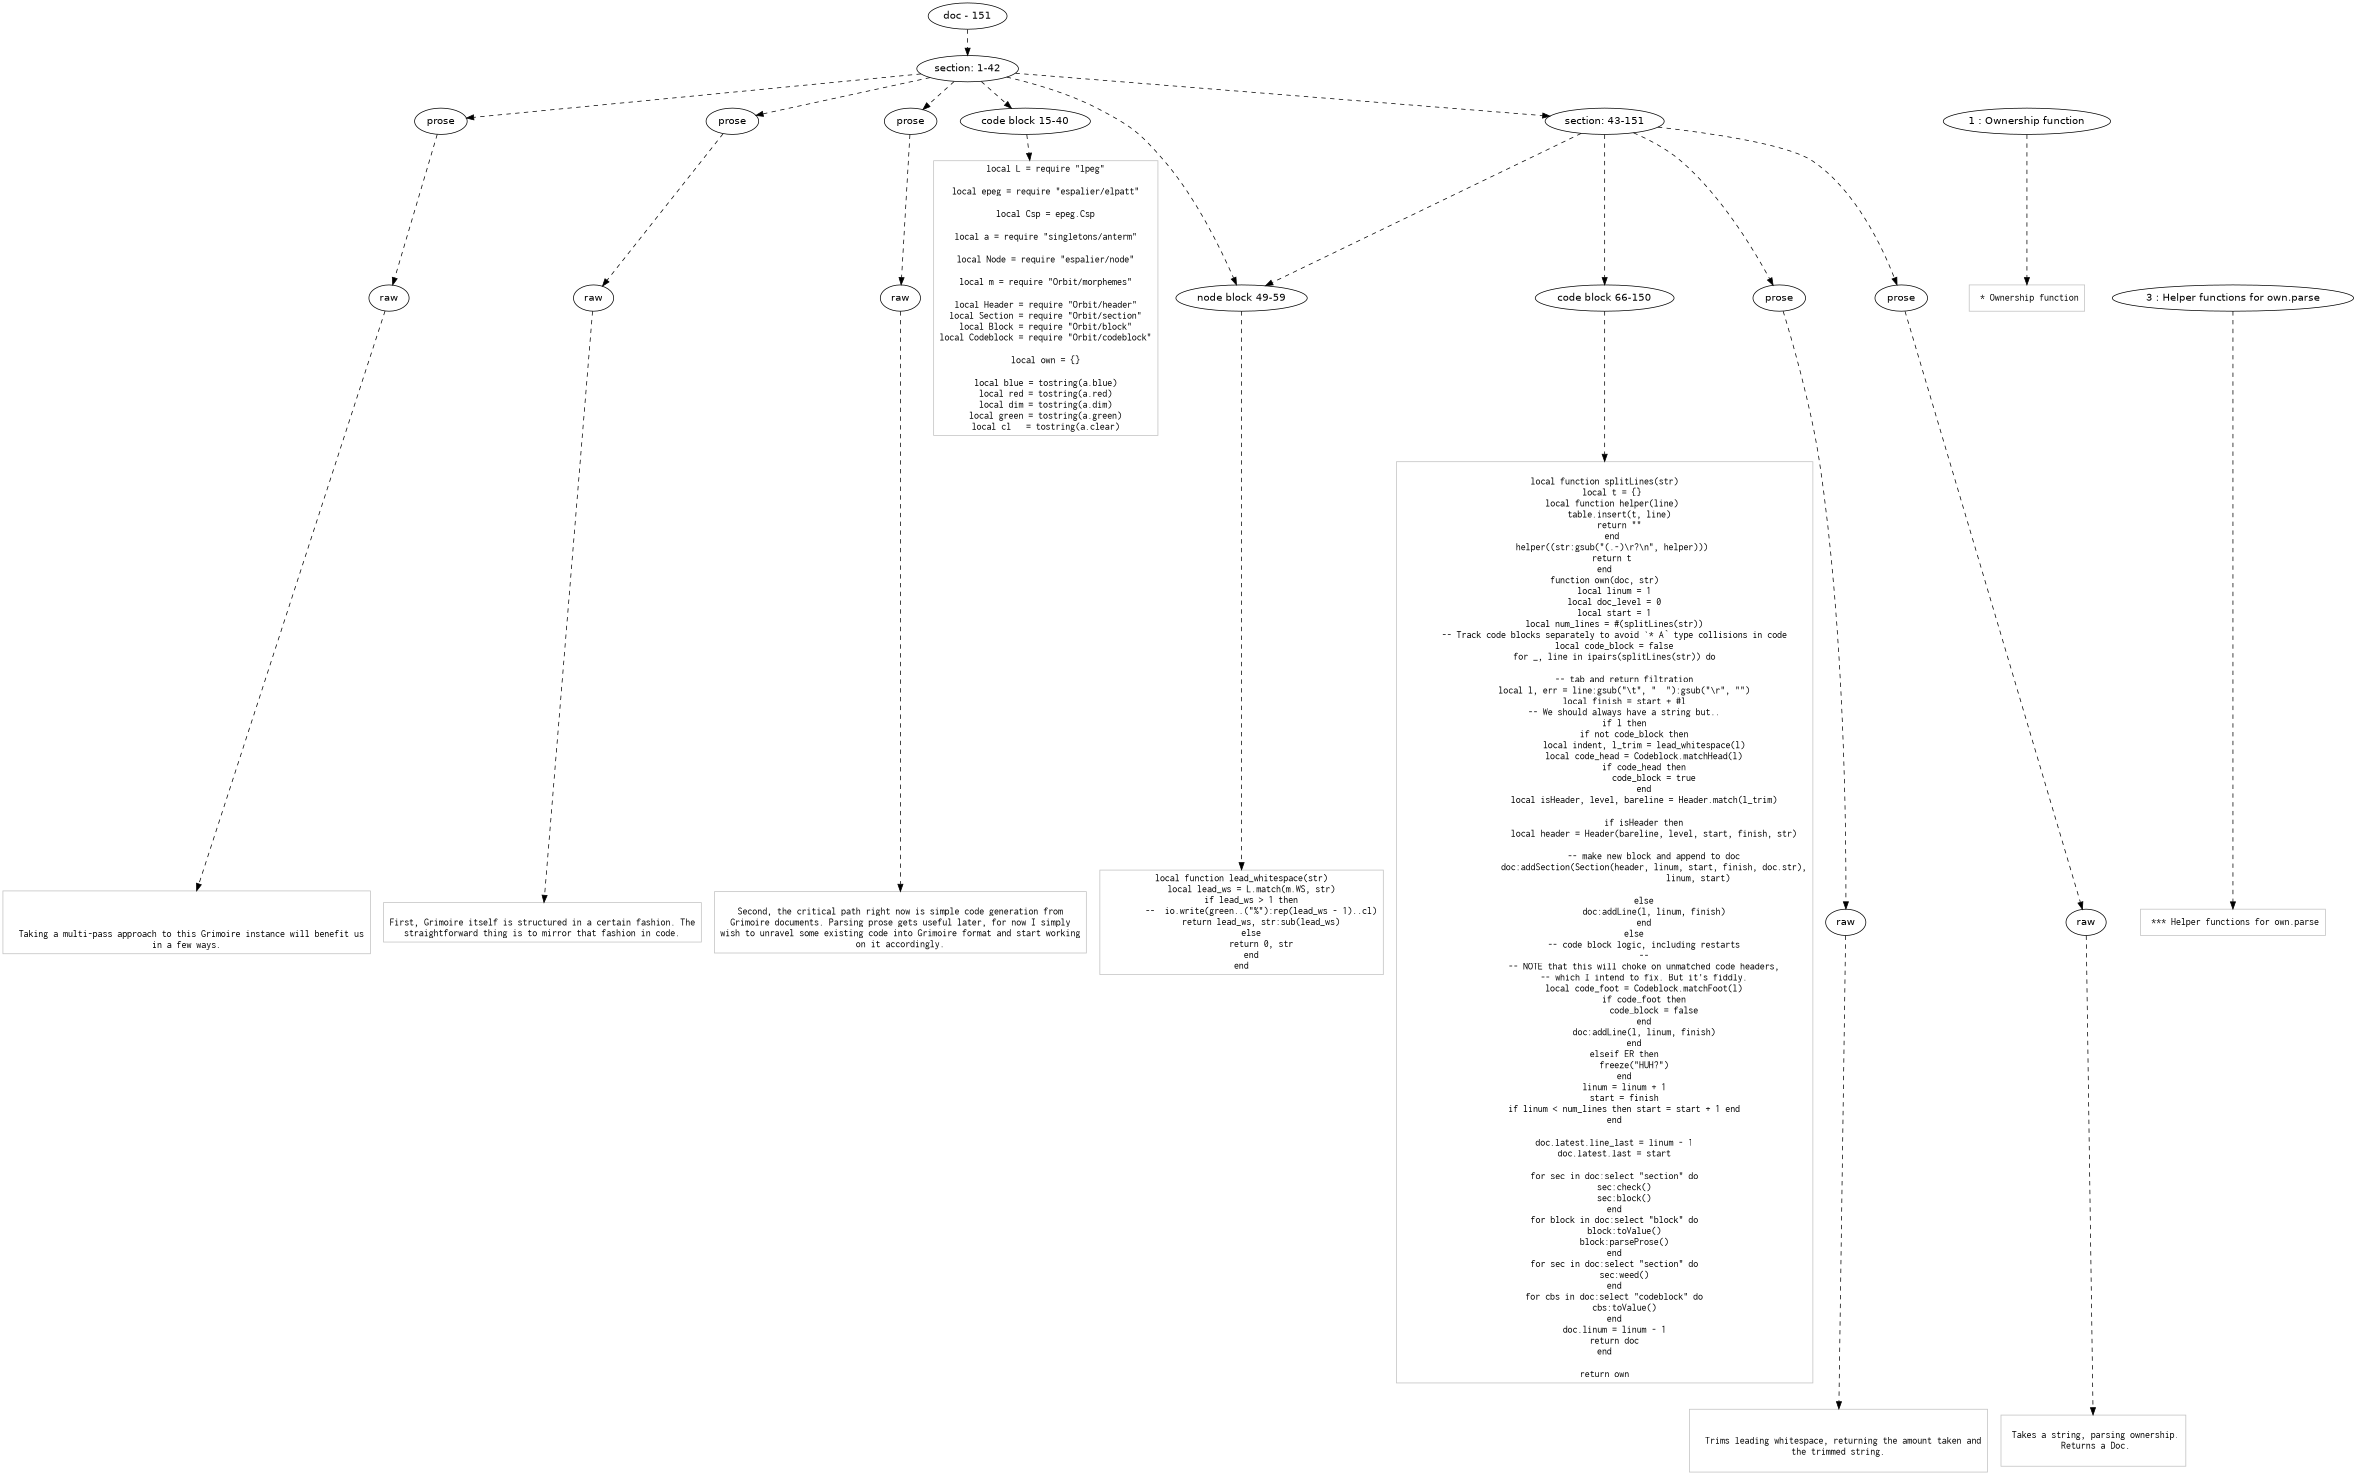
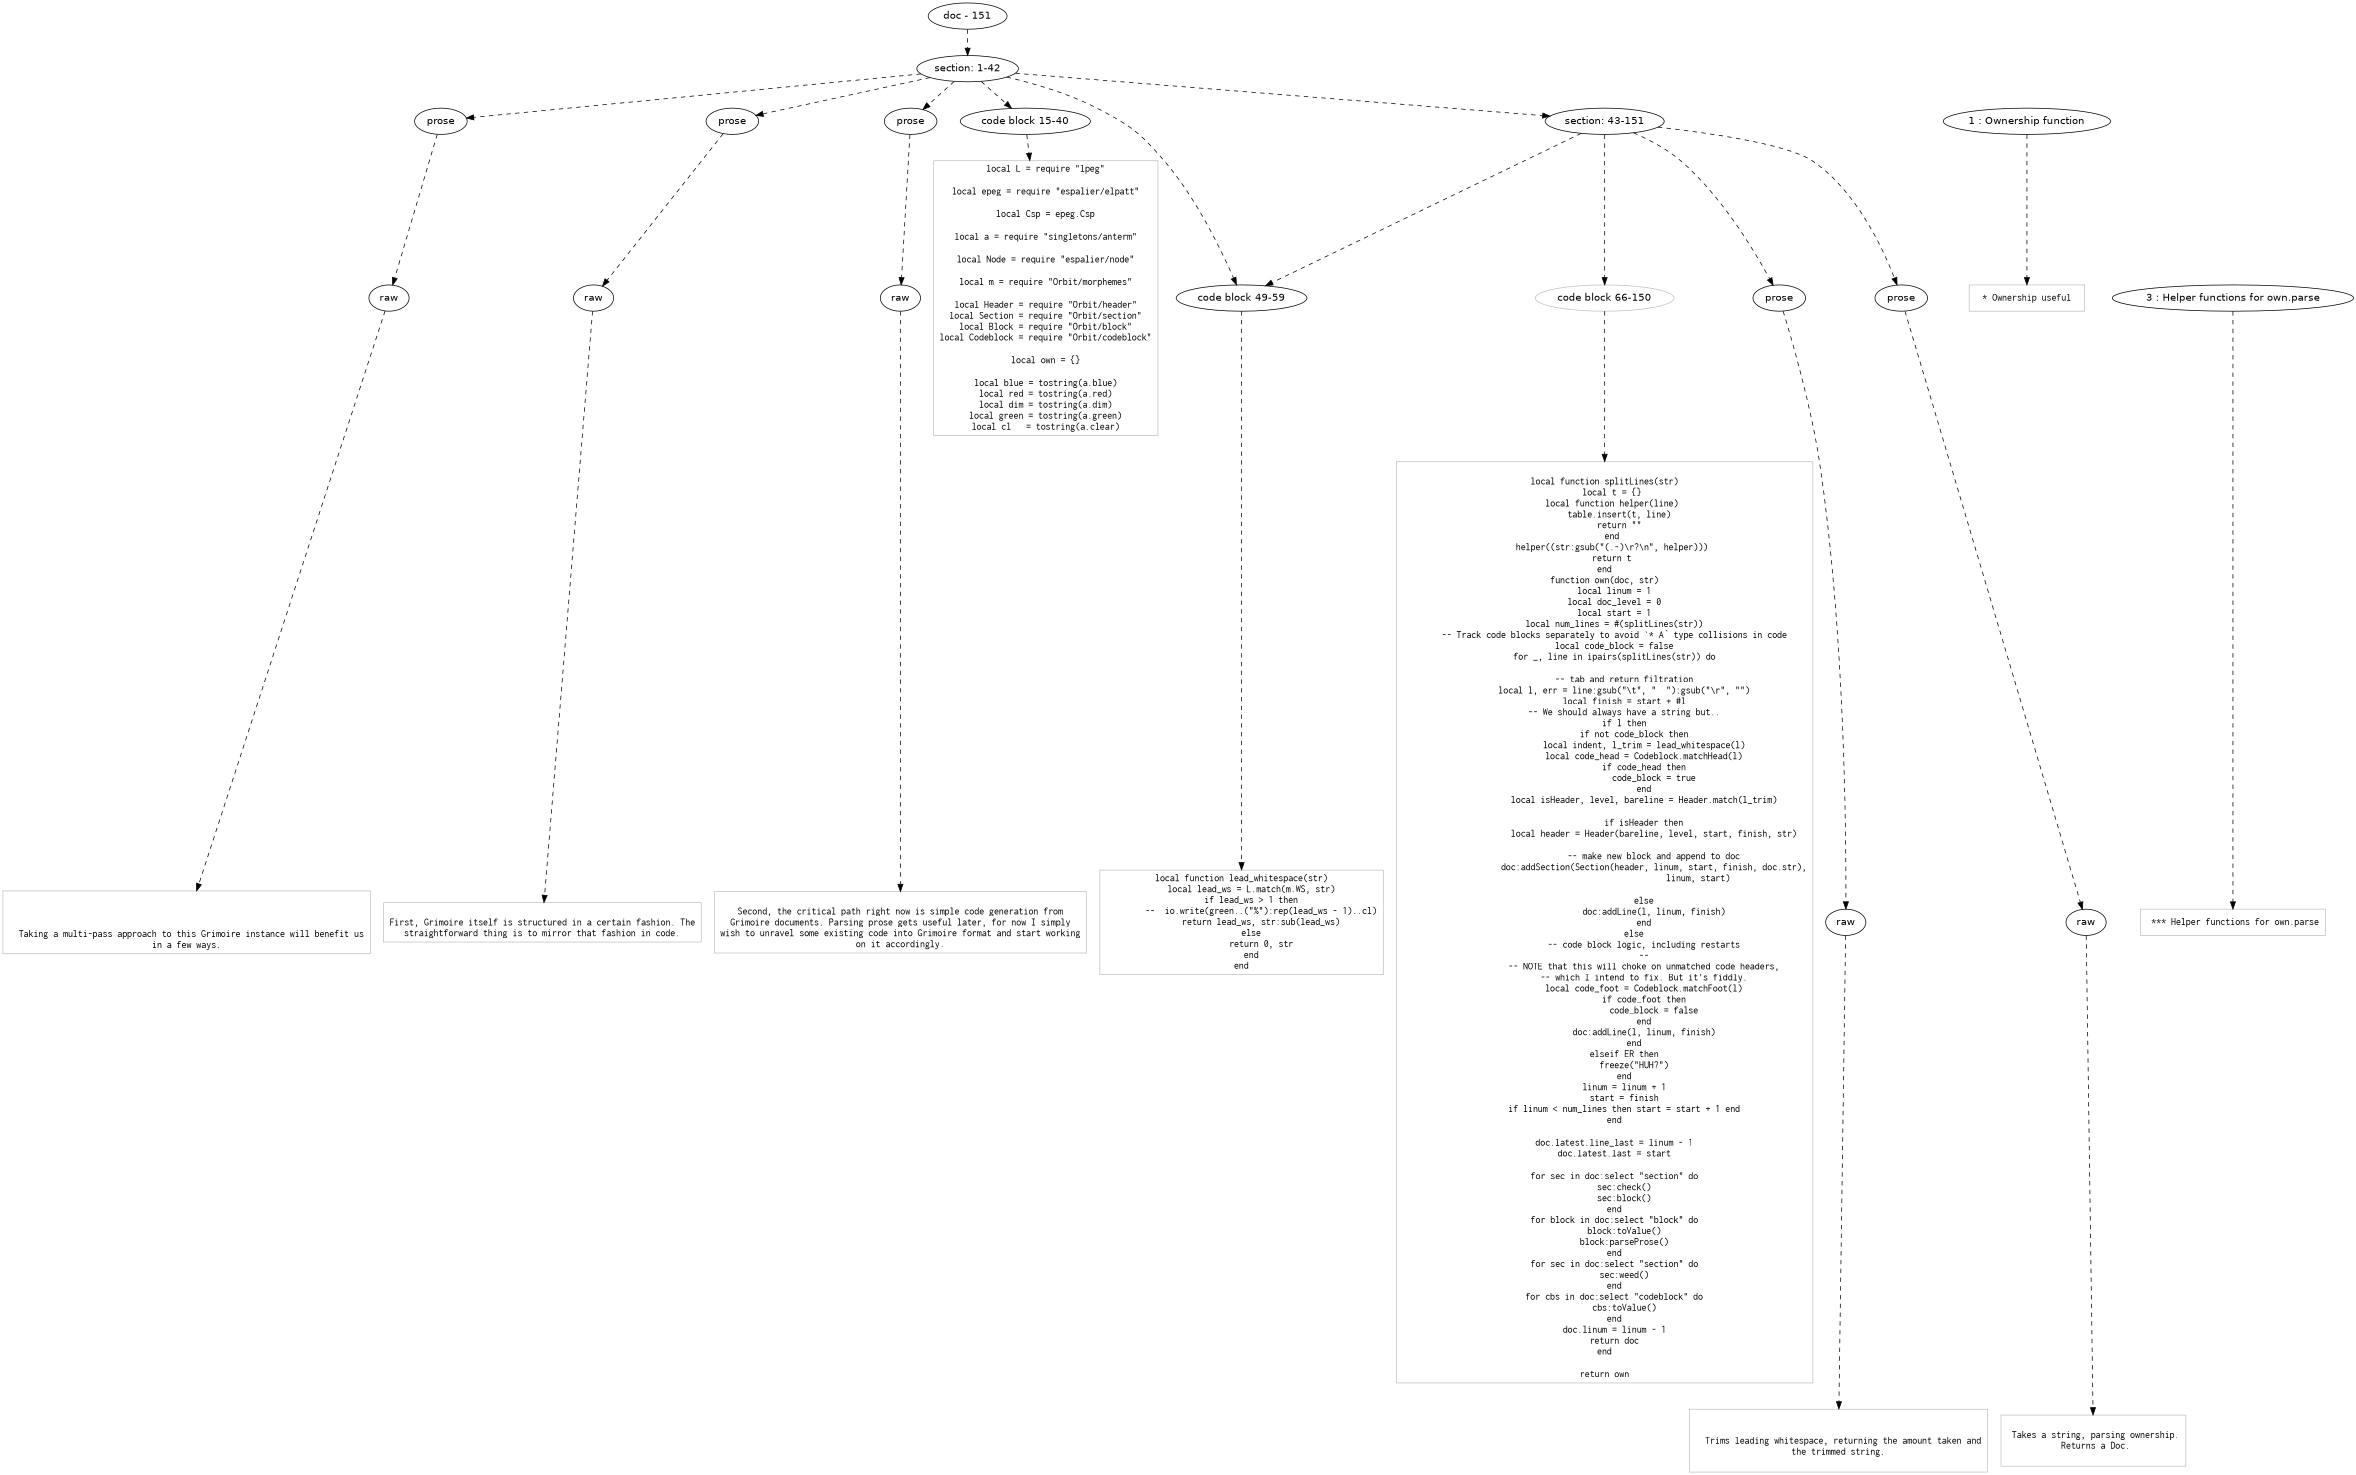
(1242, 298) -> (1242, 298)
(1605, 298) -> (1605, 298)
(2027, 298) -> (2027, 298)
